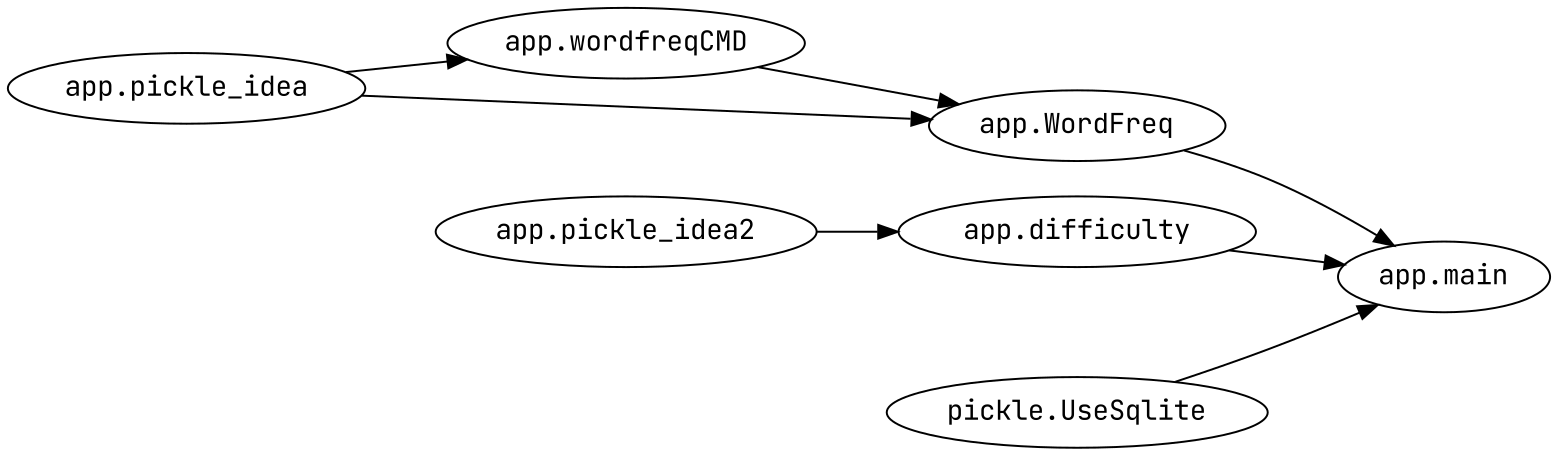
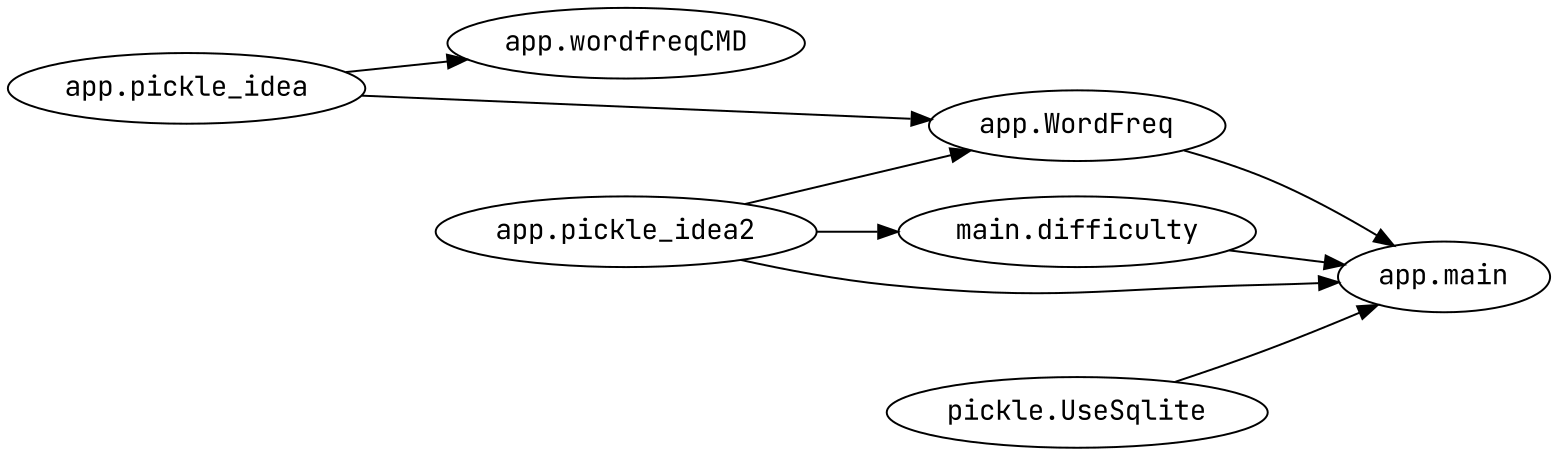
(848, 84) -> (848, 180)
(1077, 232) -> (1077, 232)
none -> (1029, 293)
